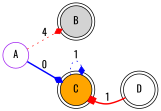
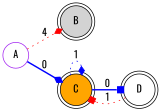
none -> (104, 90)
(111, 103) -> (111, 103)
